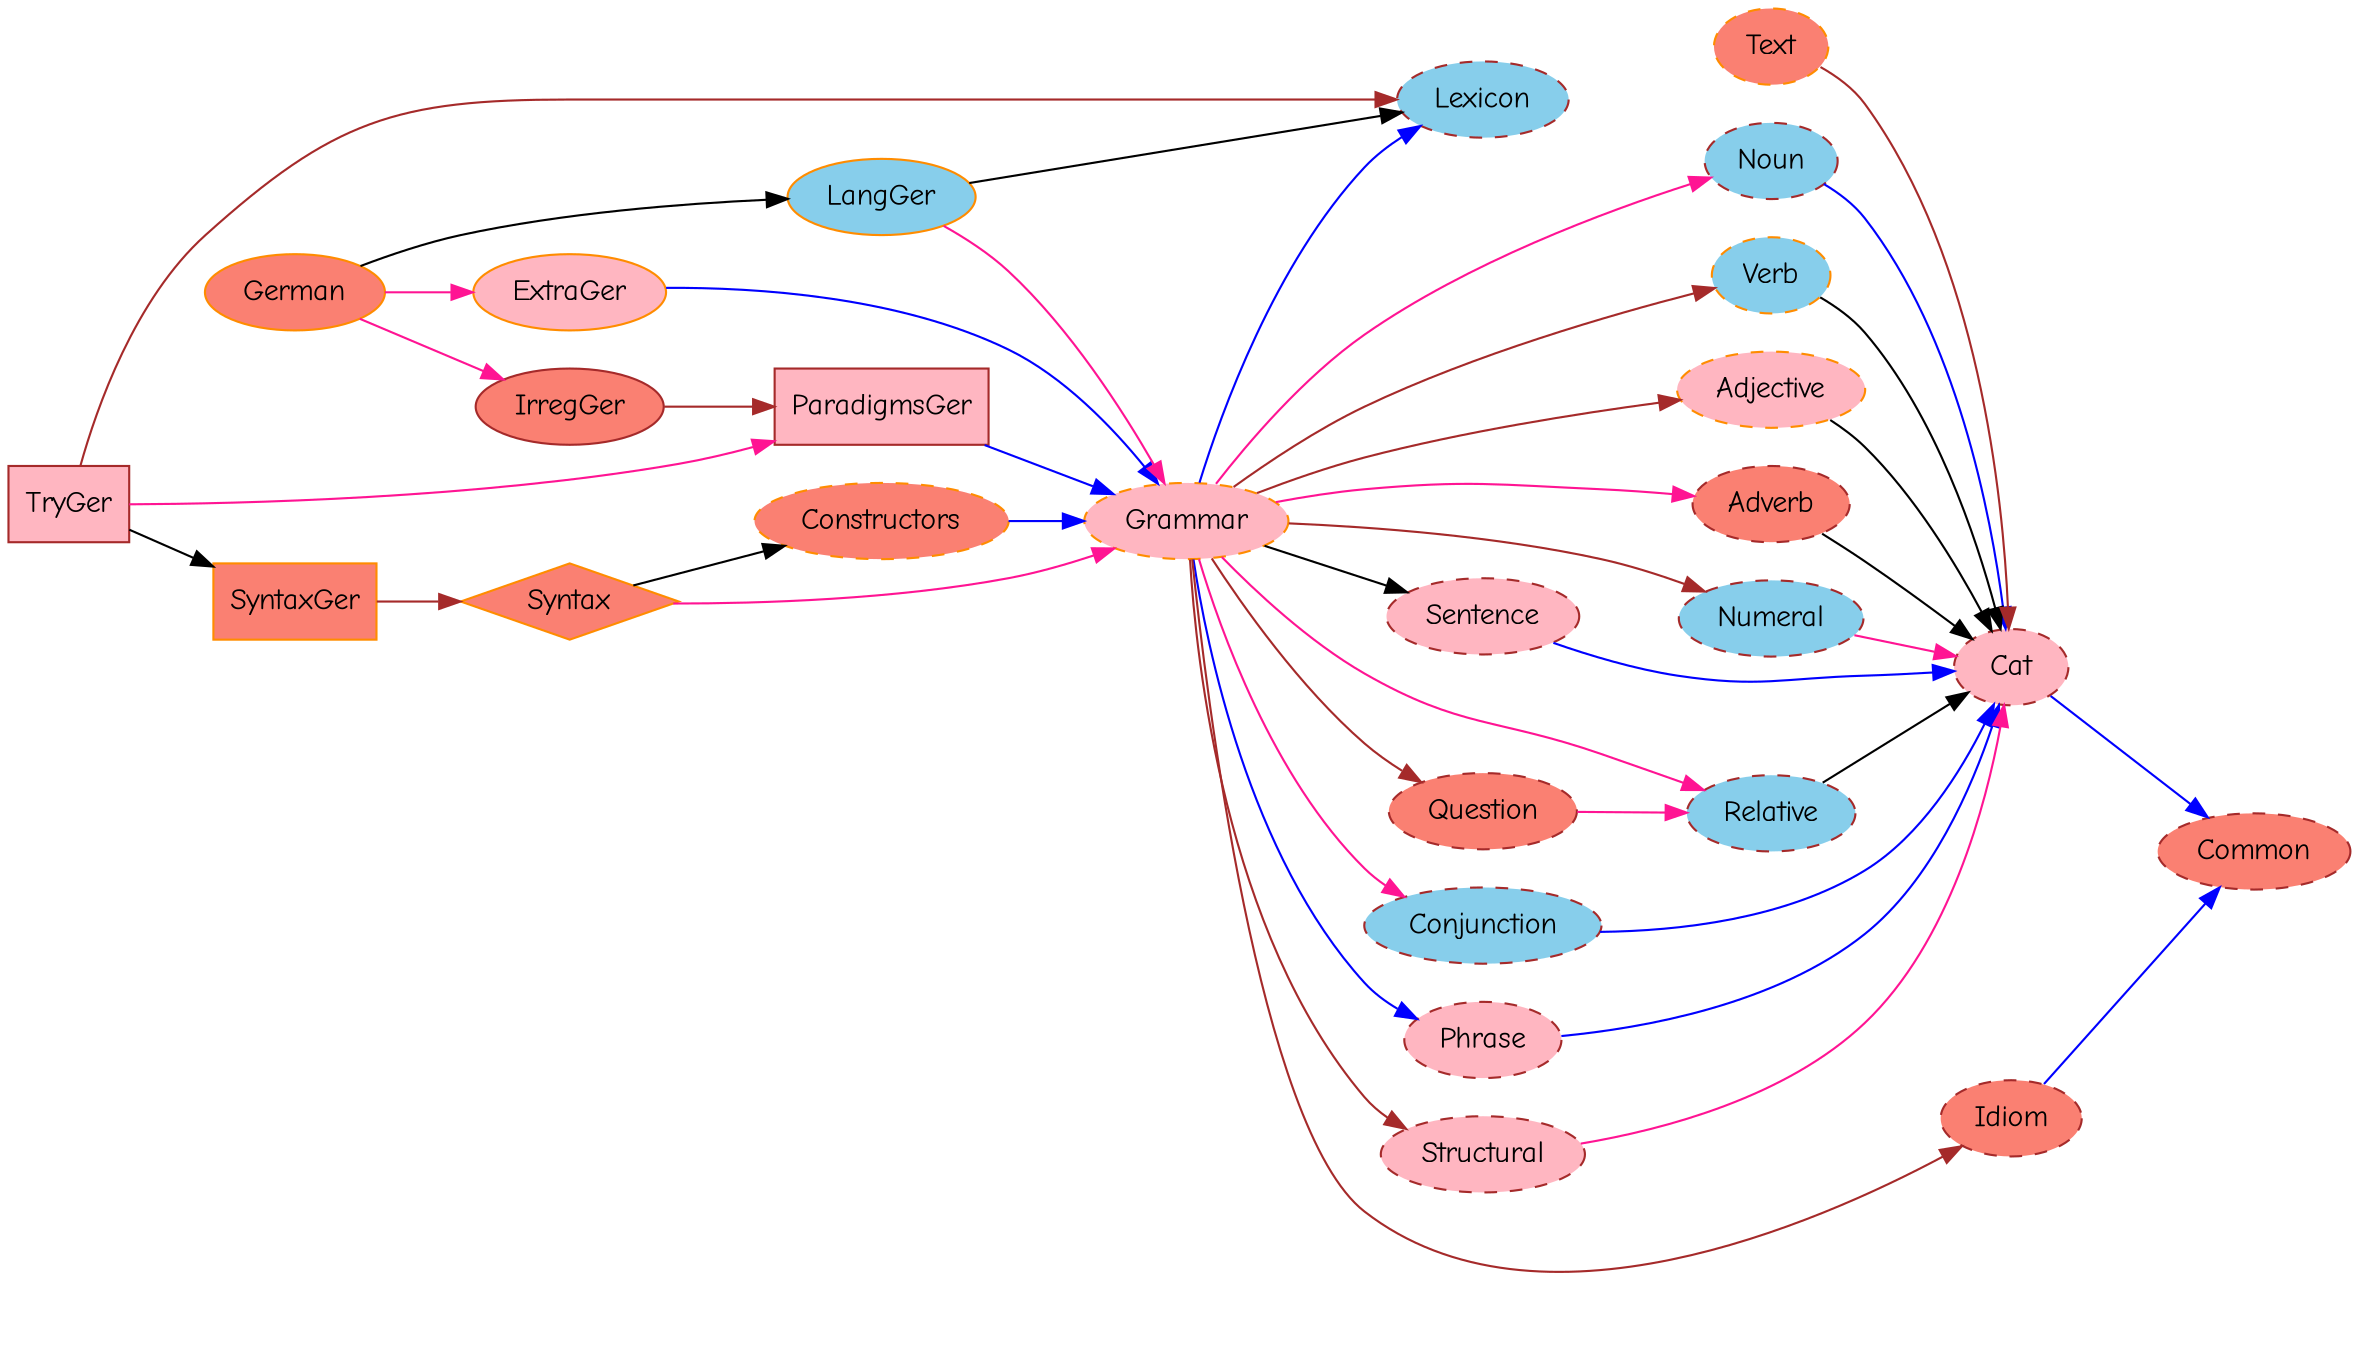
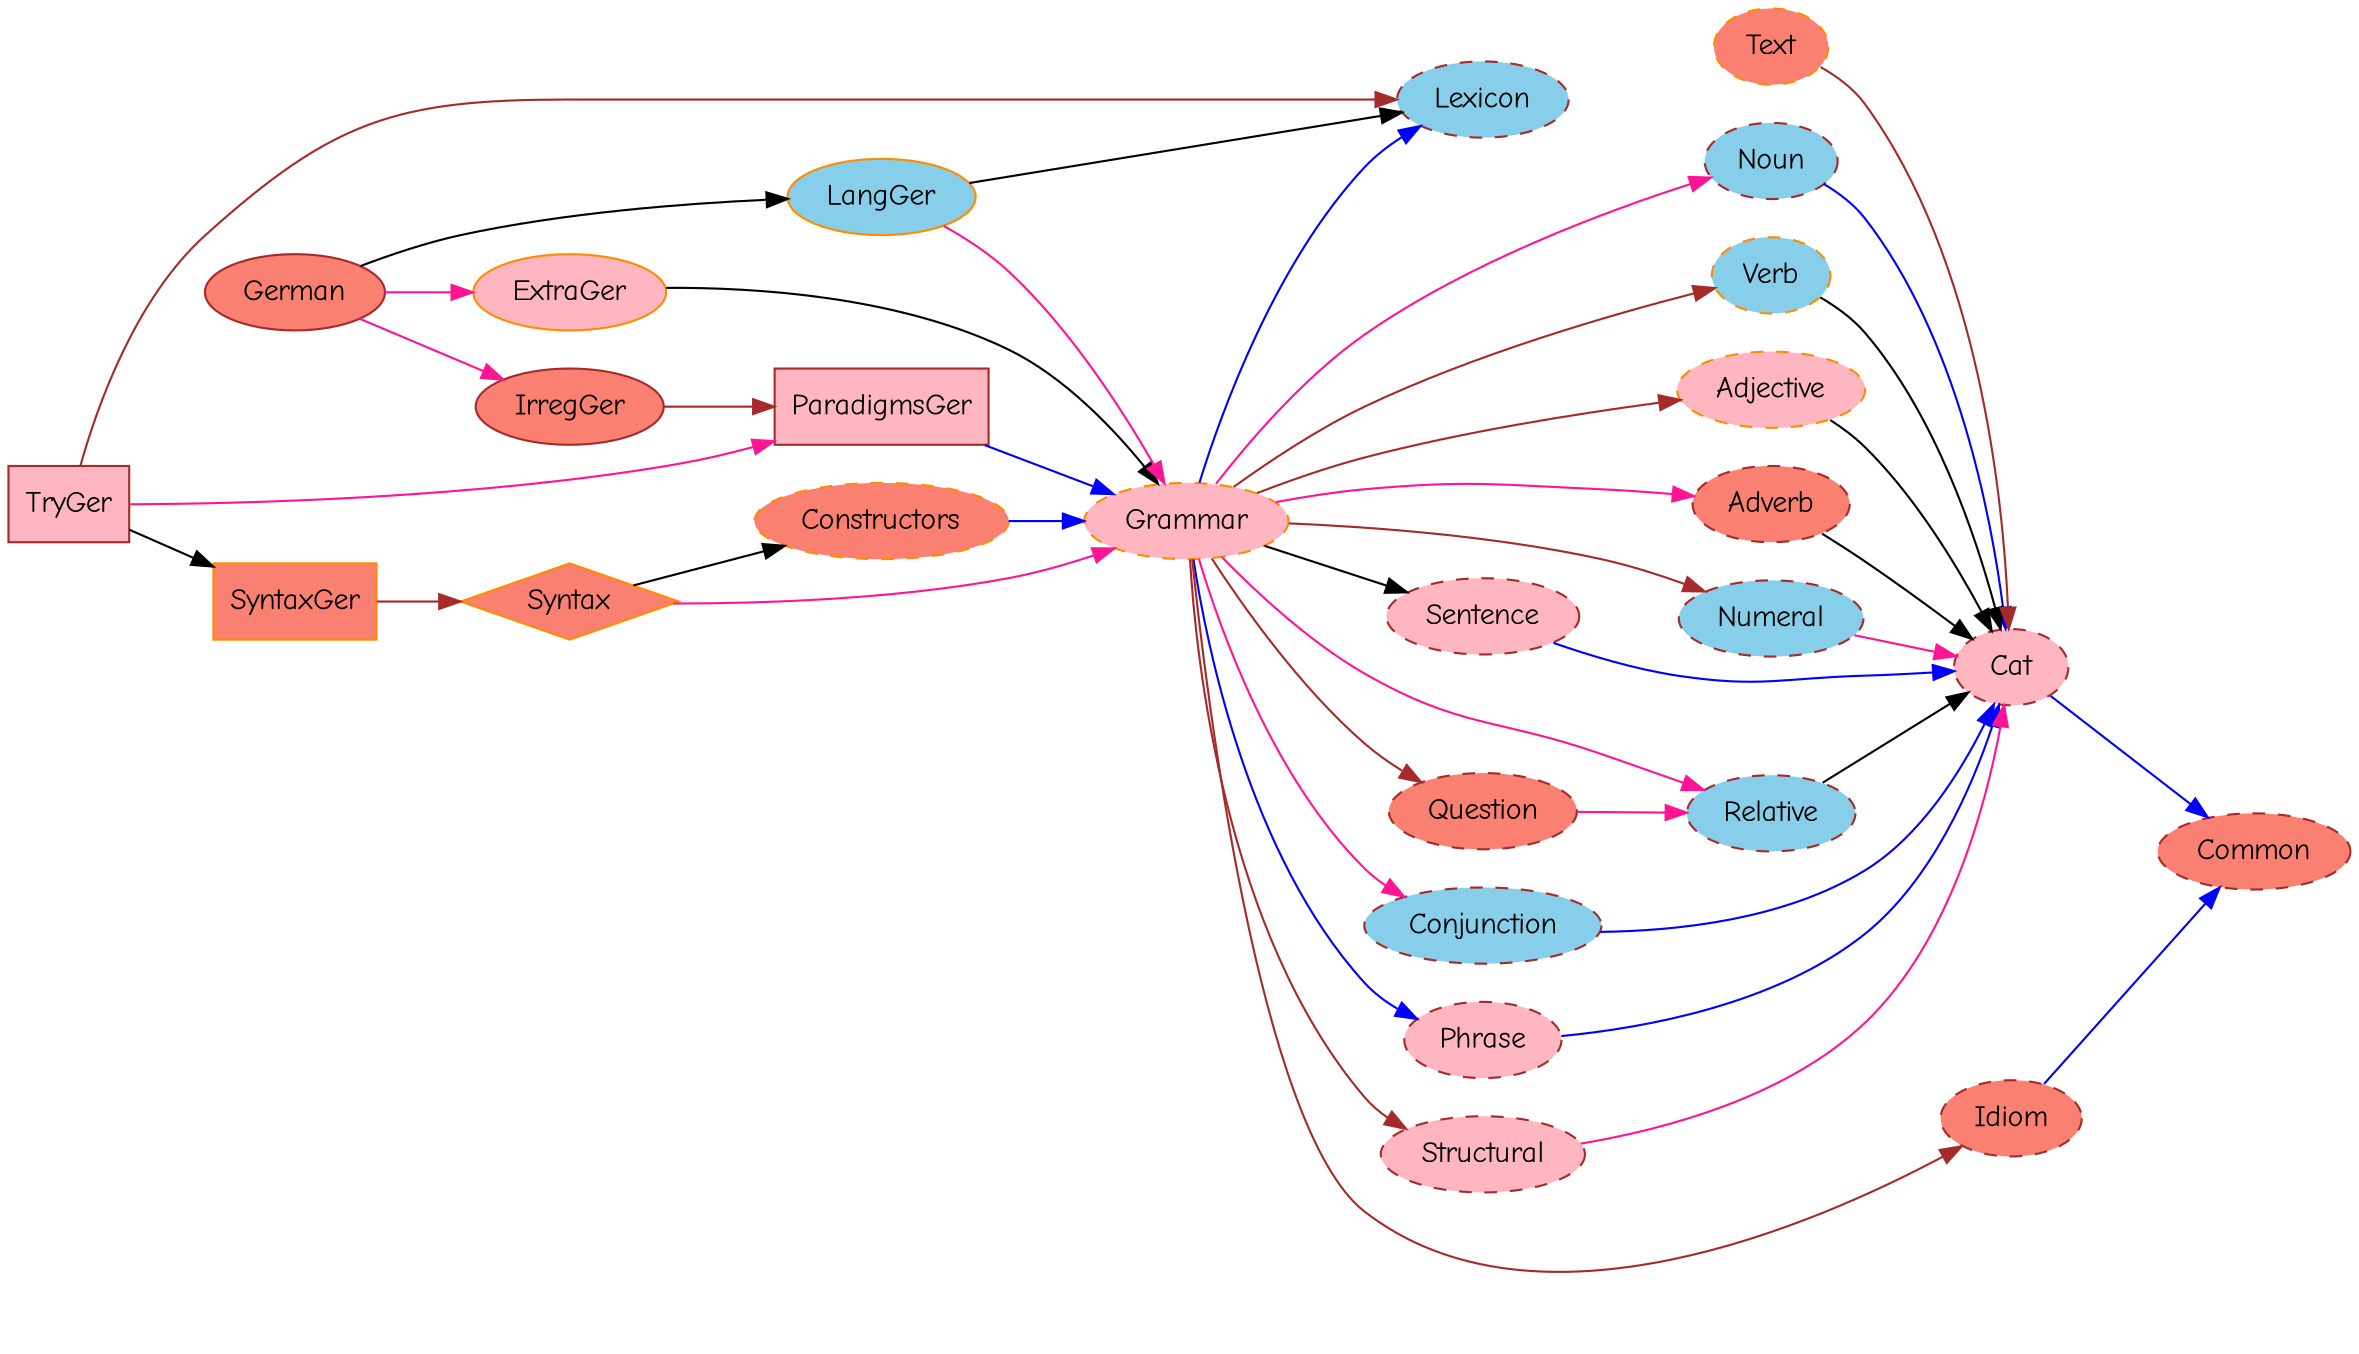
(295, 292) -> (295, 292)
(929, 320) -> (929, 320)
